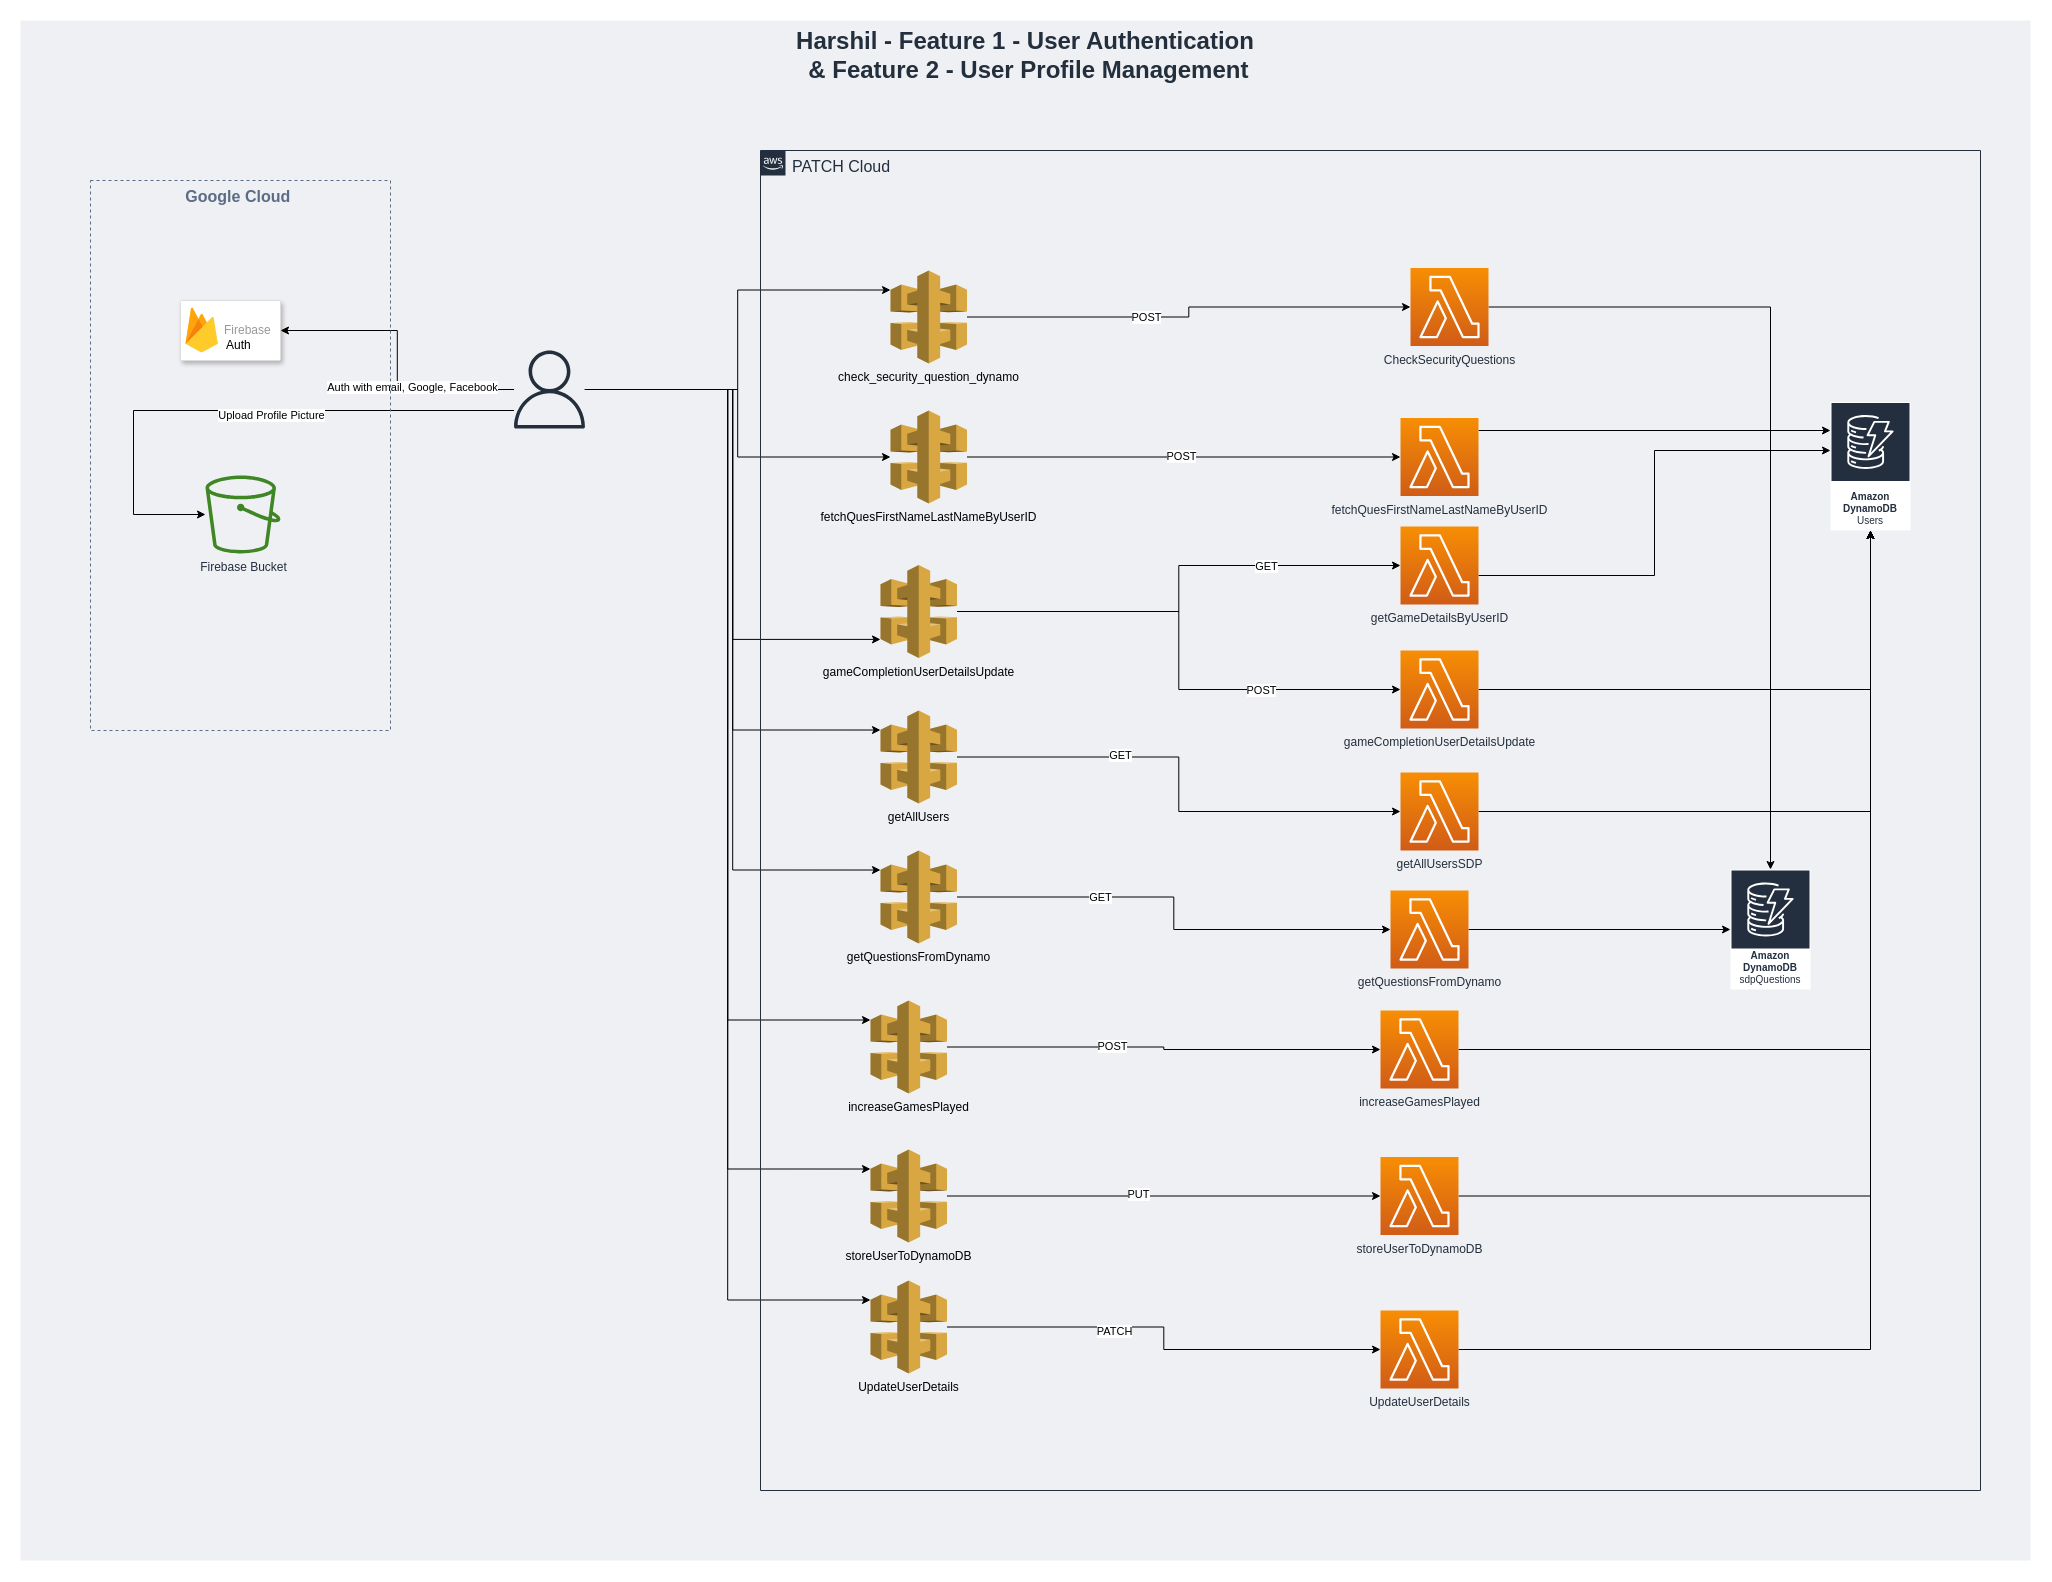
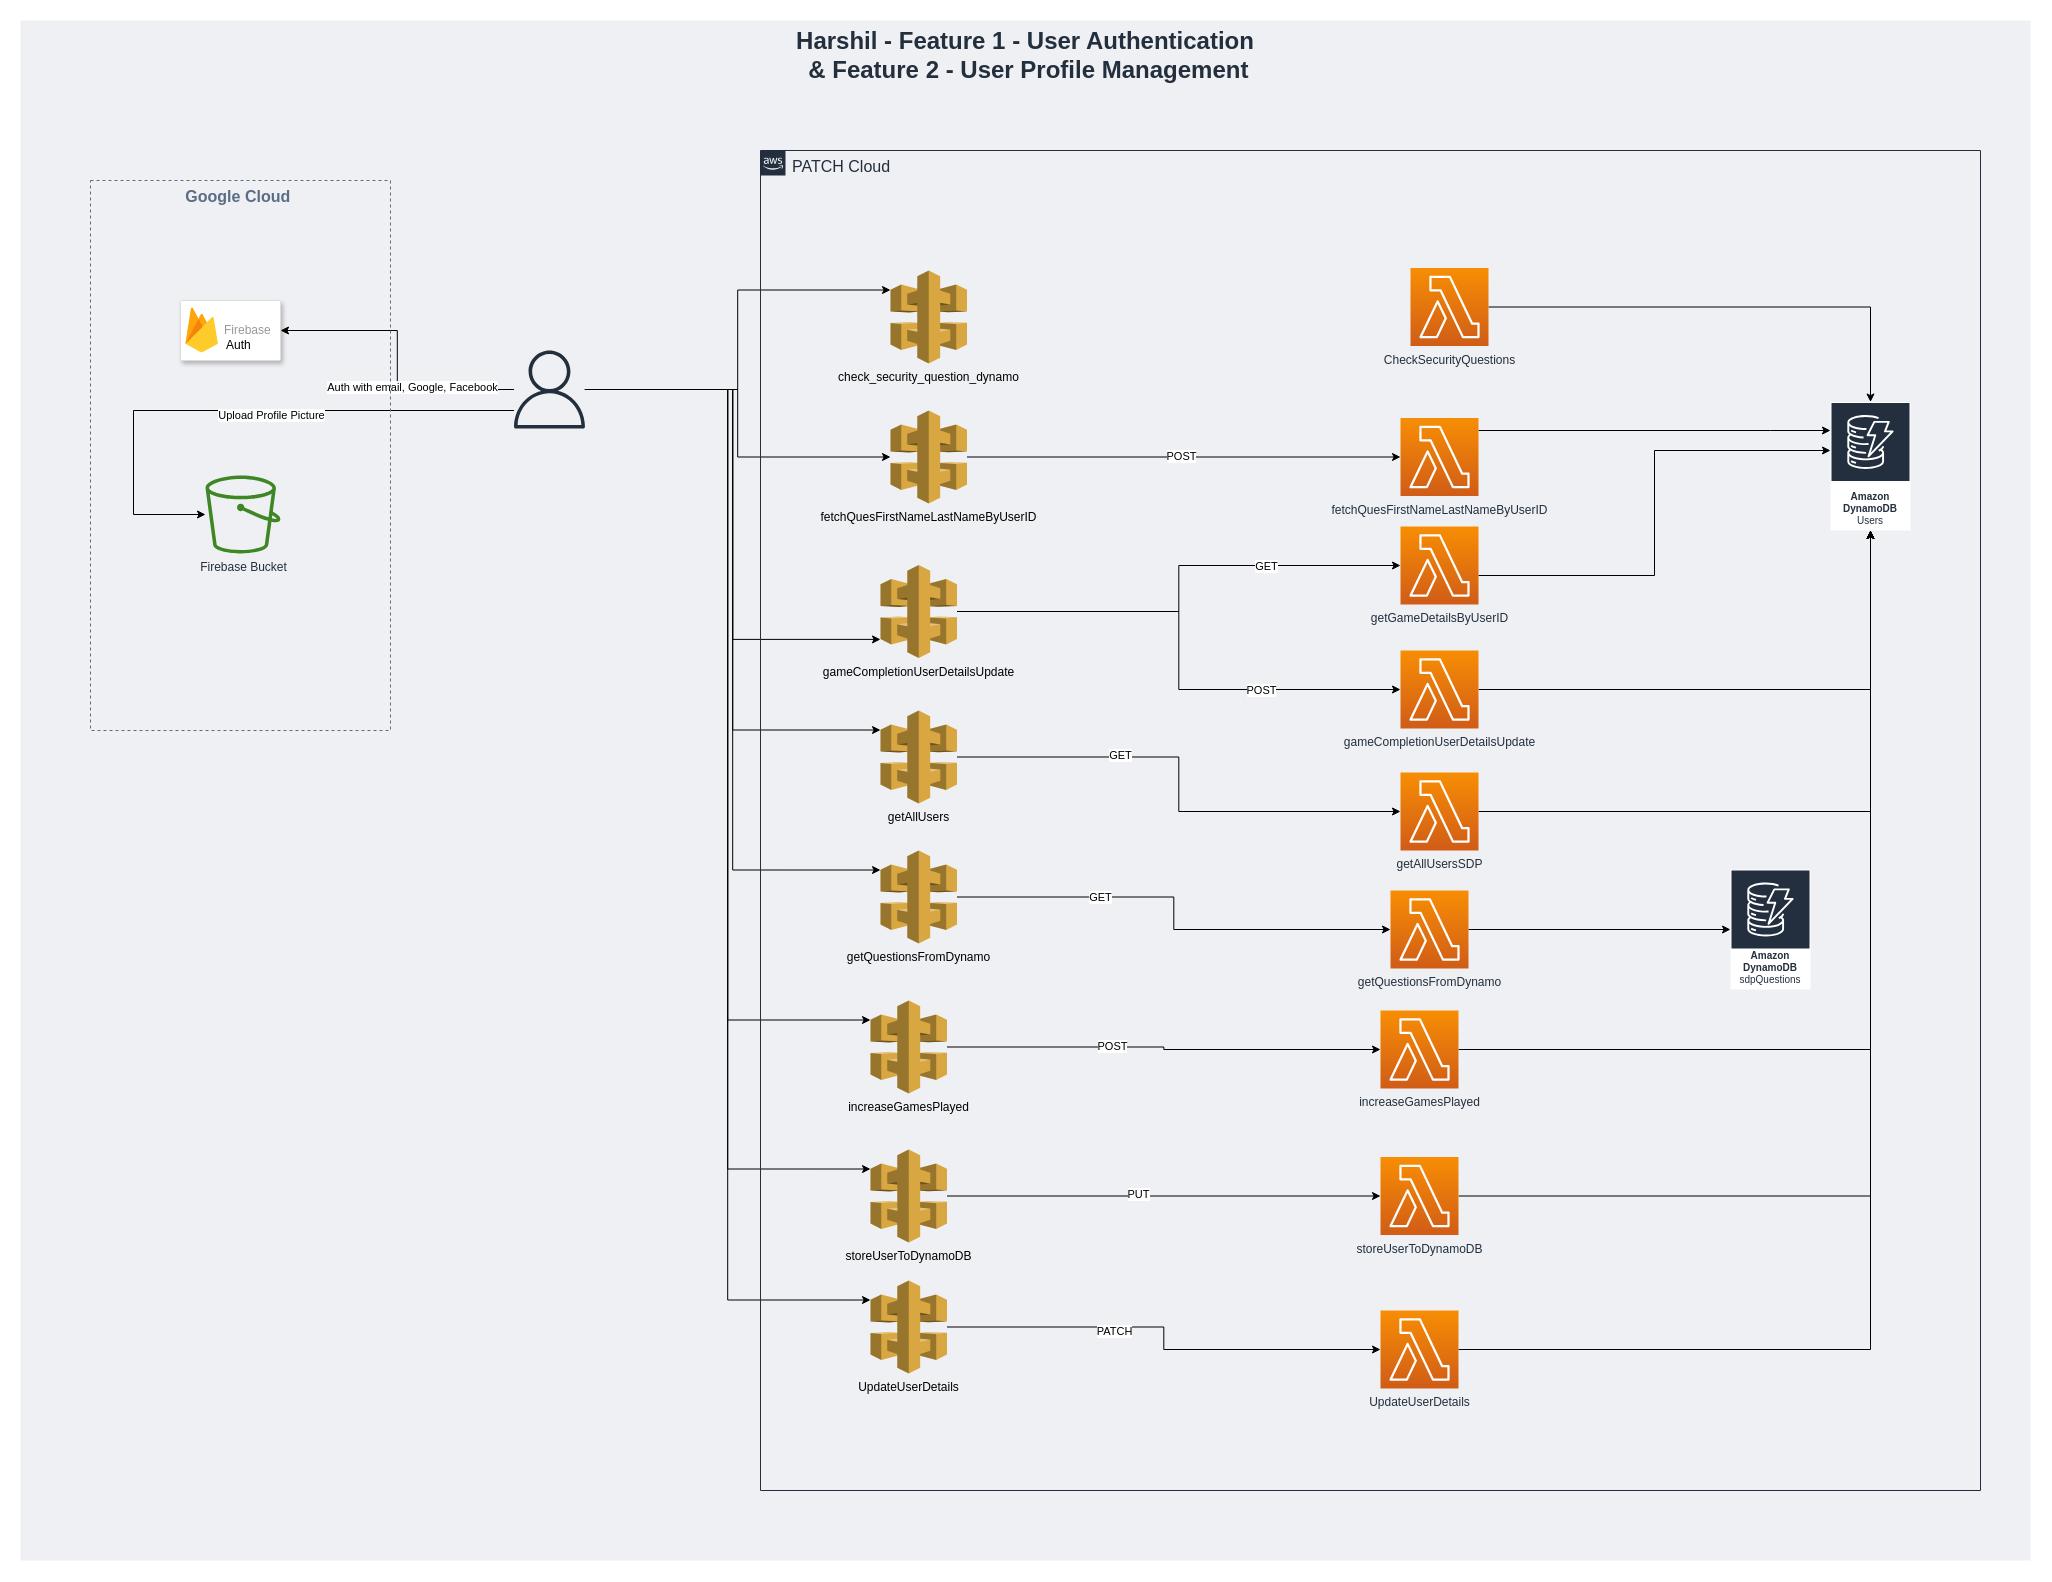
(1189, 315) -> none
(1771, 583) -> (1863, 307)
